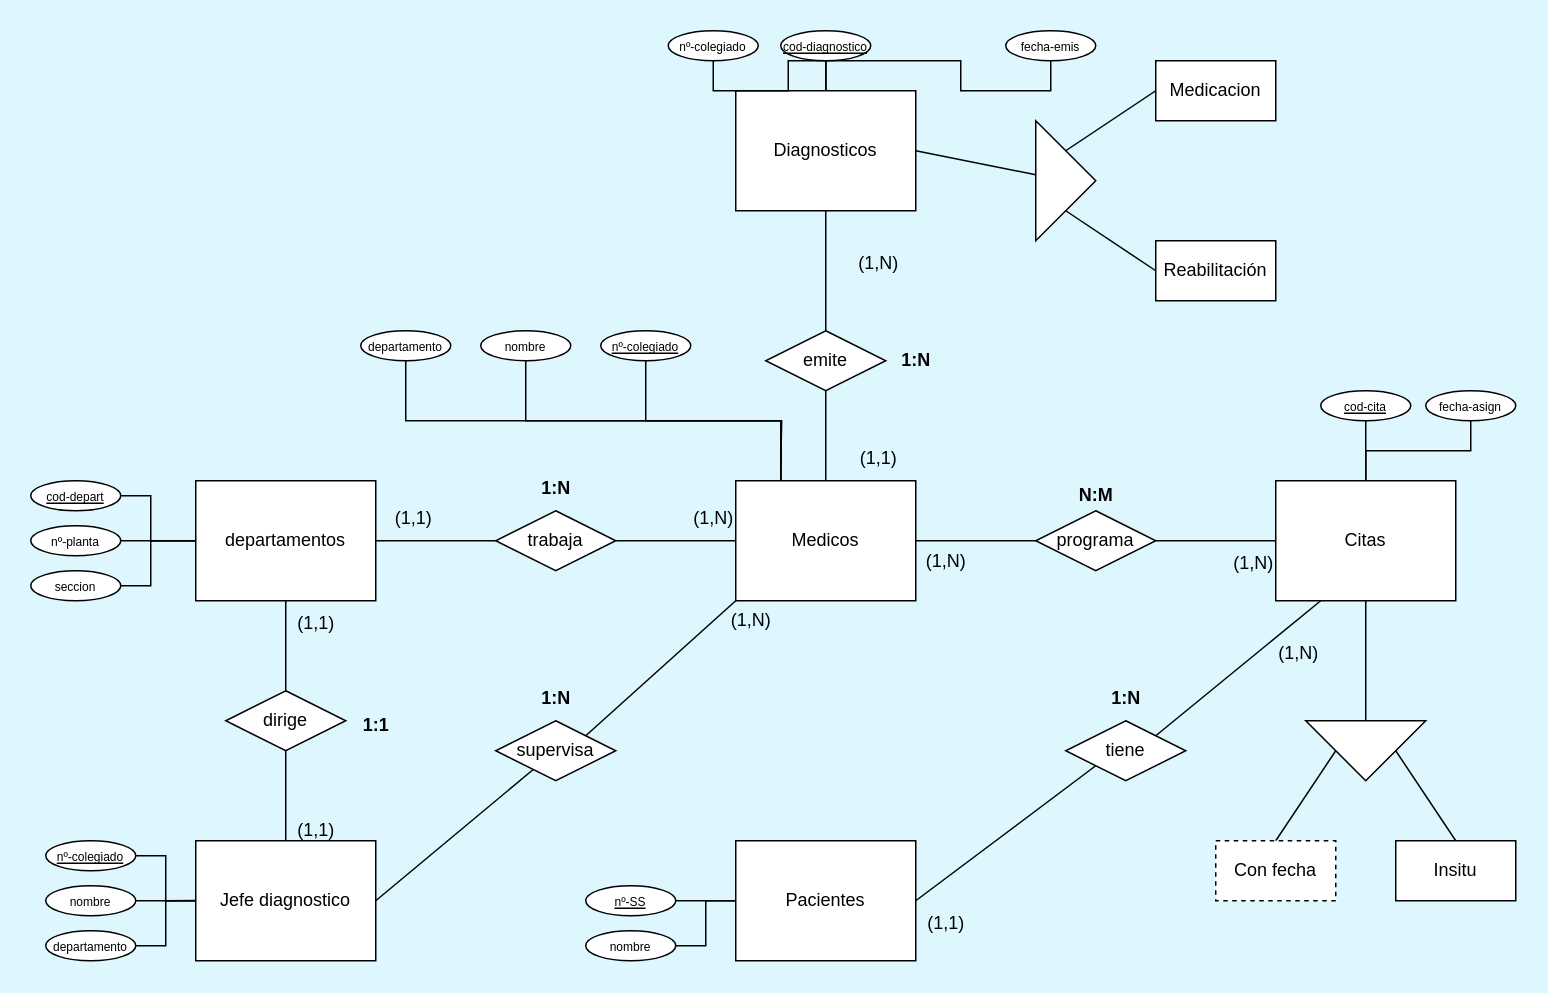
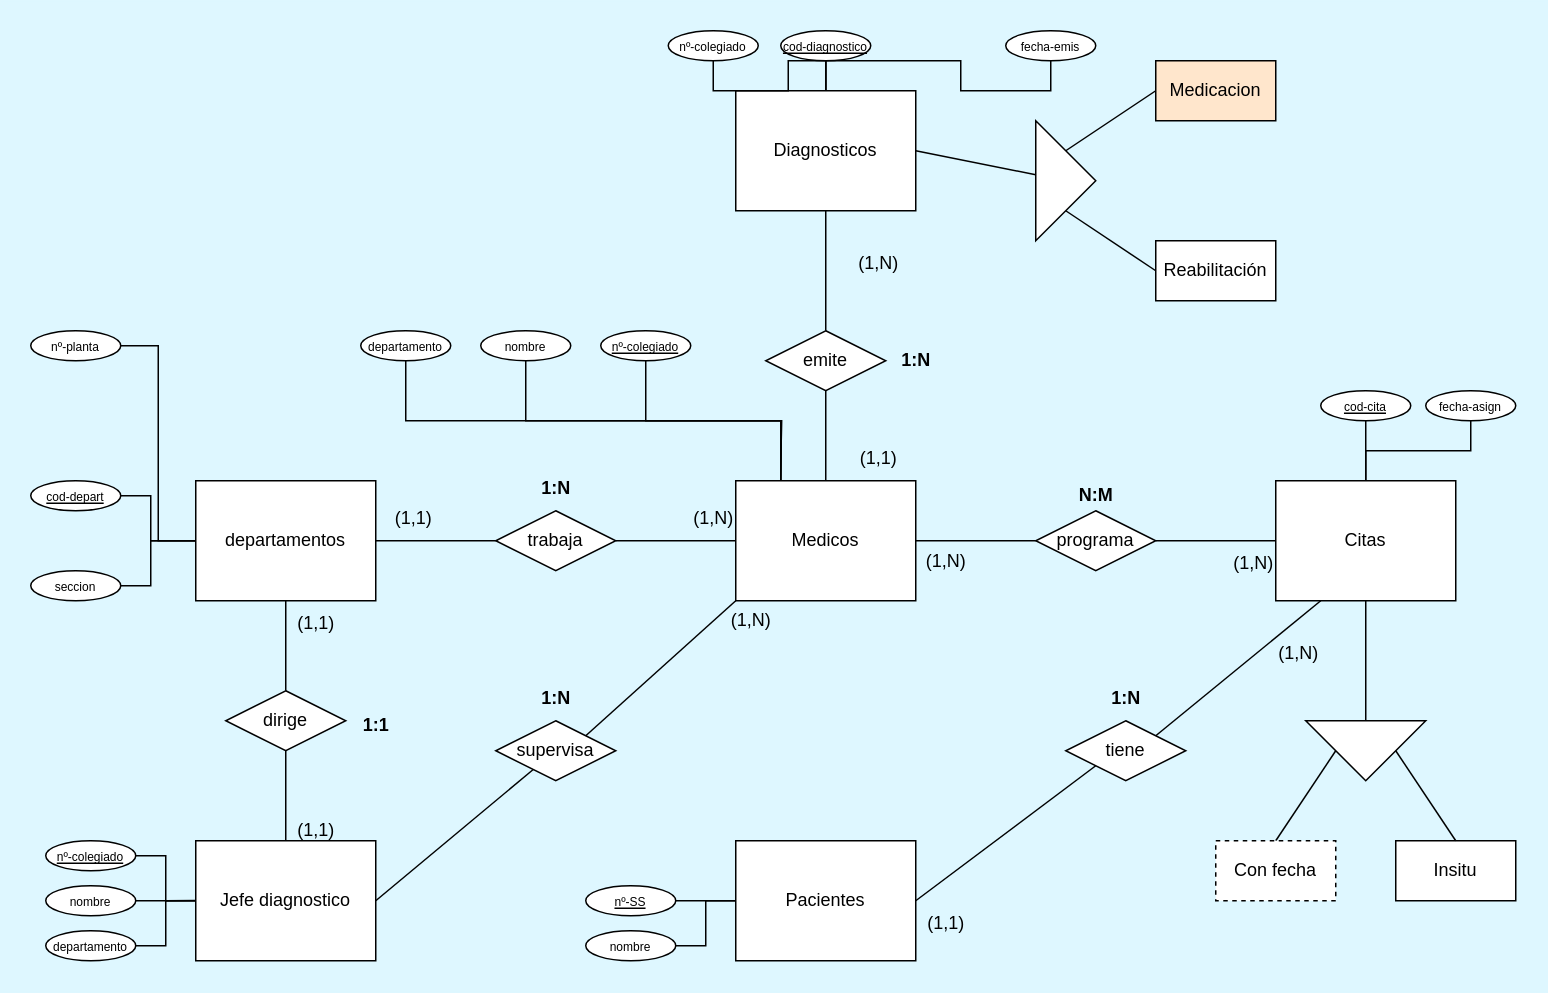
(1216, 91) -> (1216, 91)
(76, 541) -> (76, 346)
